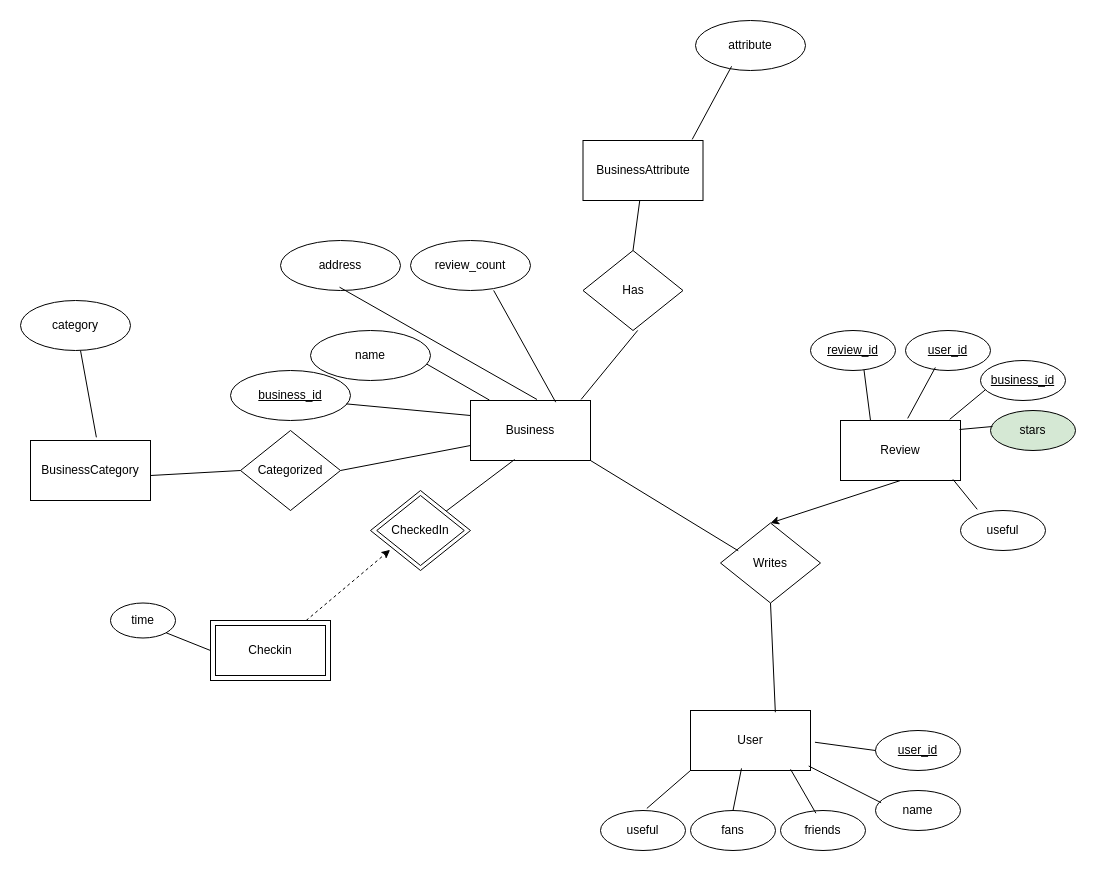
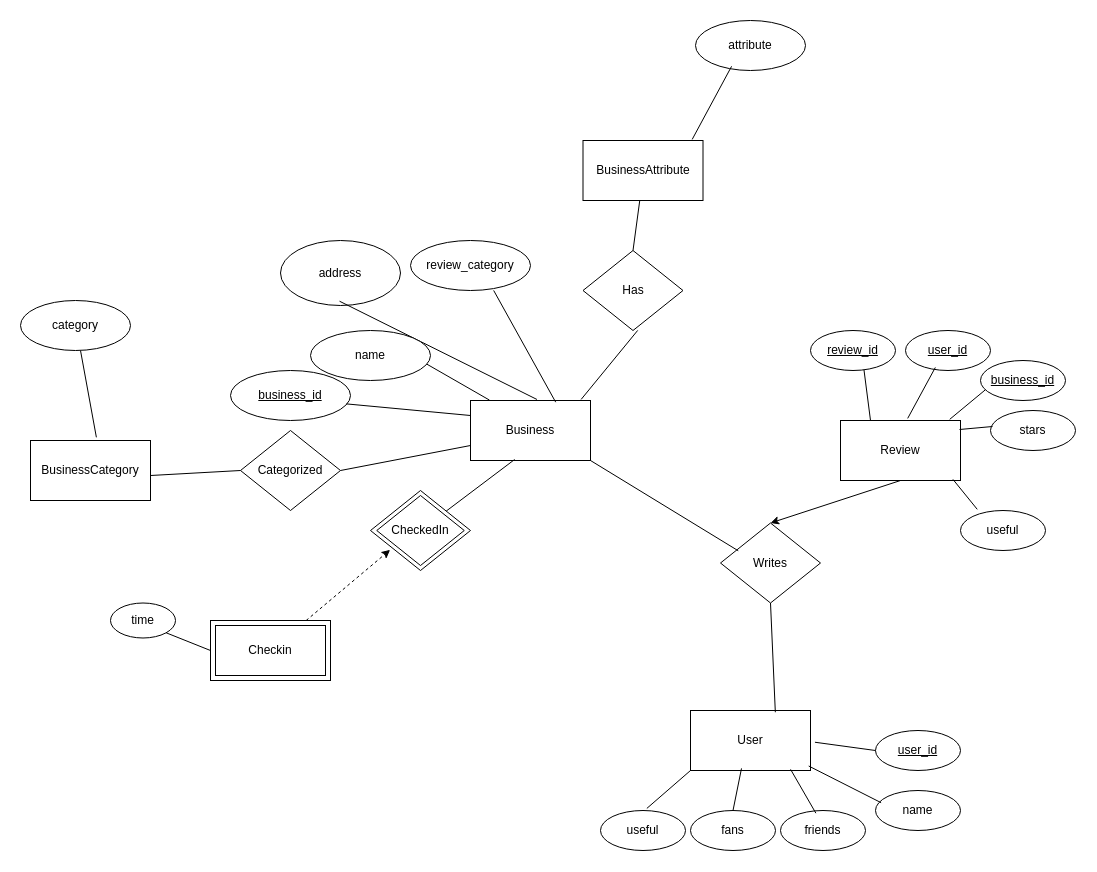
(341, 266) -> (341, 273)
(471, 266) -> (471, 266)
(1033, 431) -> (1033, 431)
